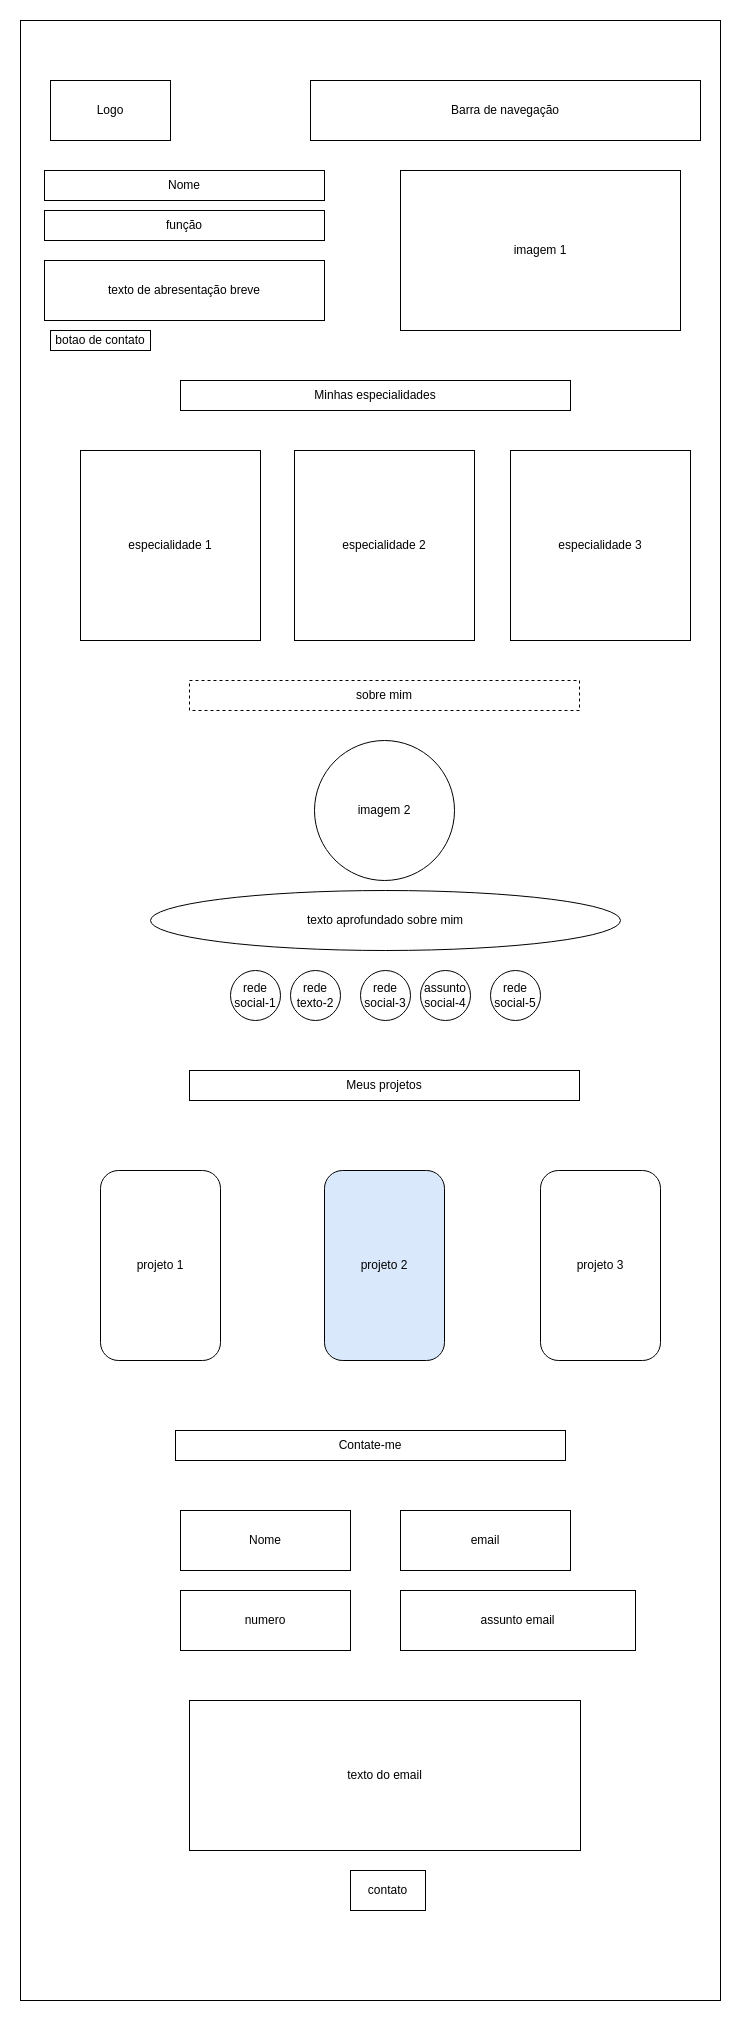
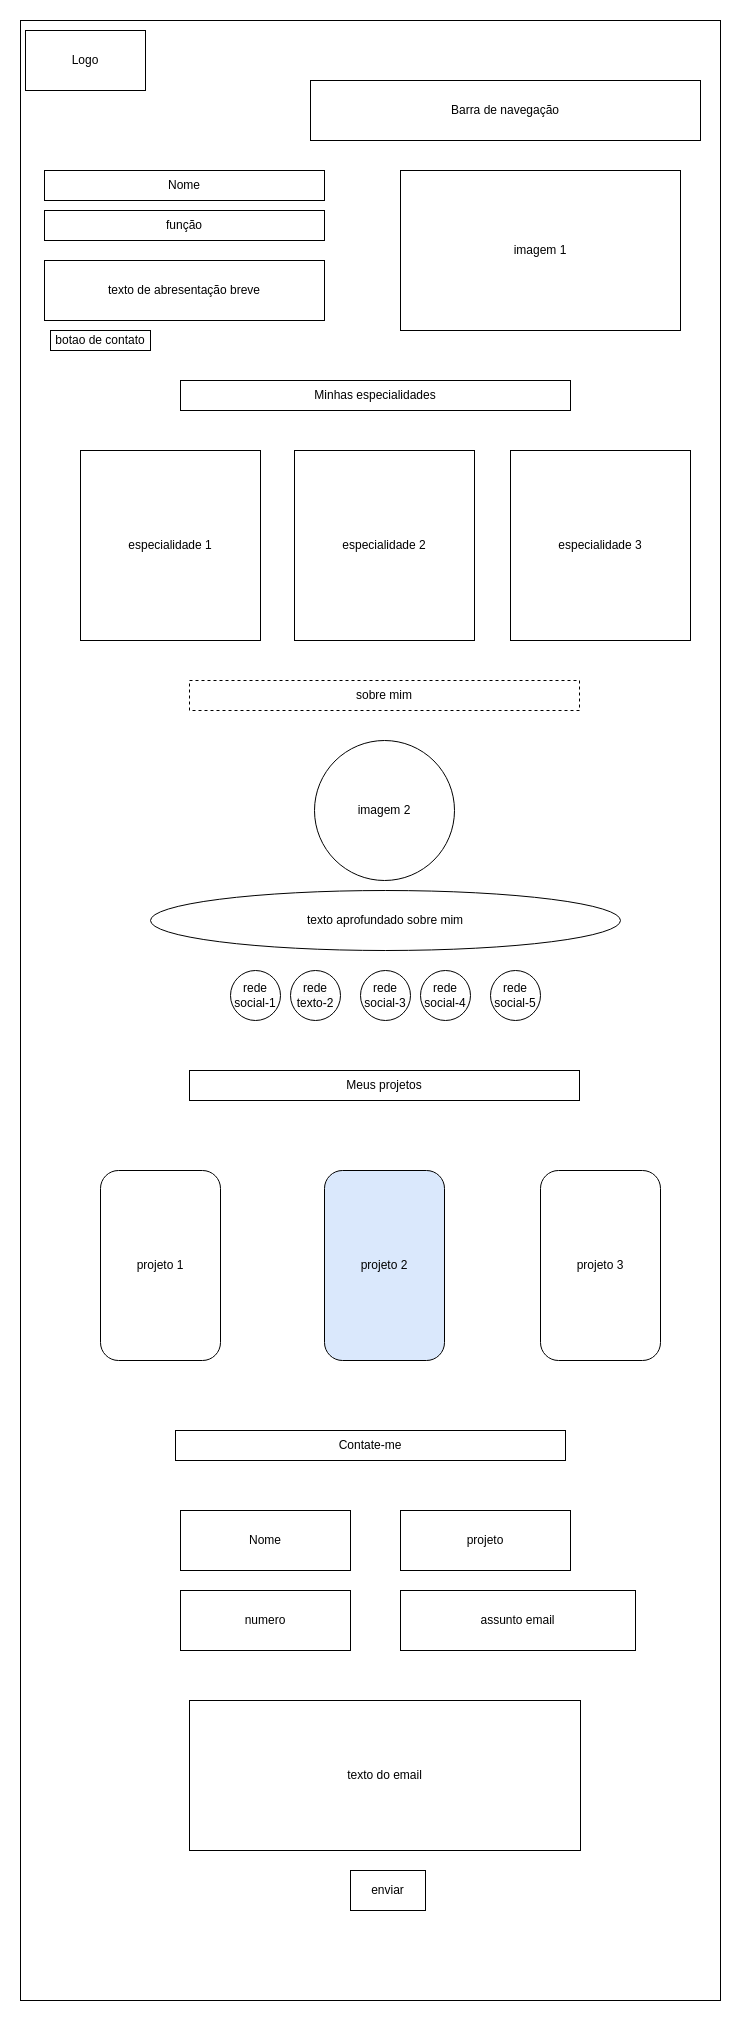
(111, 111) -> (86, 61)
(446, 996) -> (446, 996)
(486, 1541) -> (486, 1541)
(388, 1891) -> (388, 1891)
